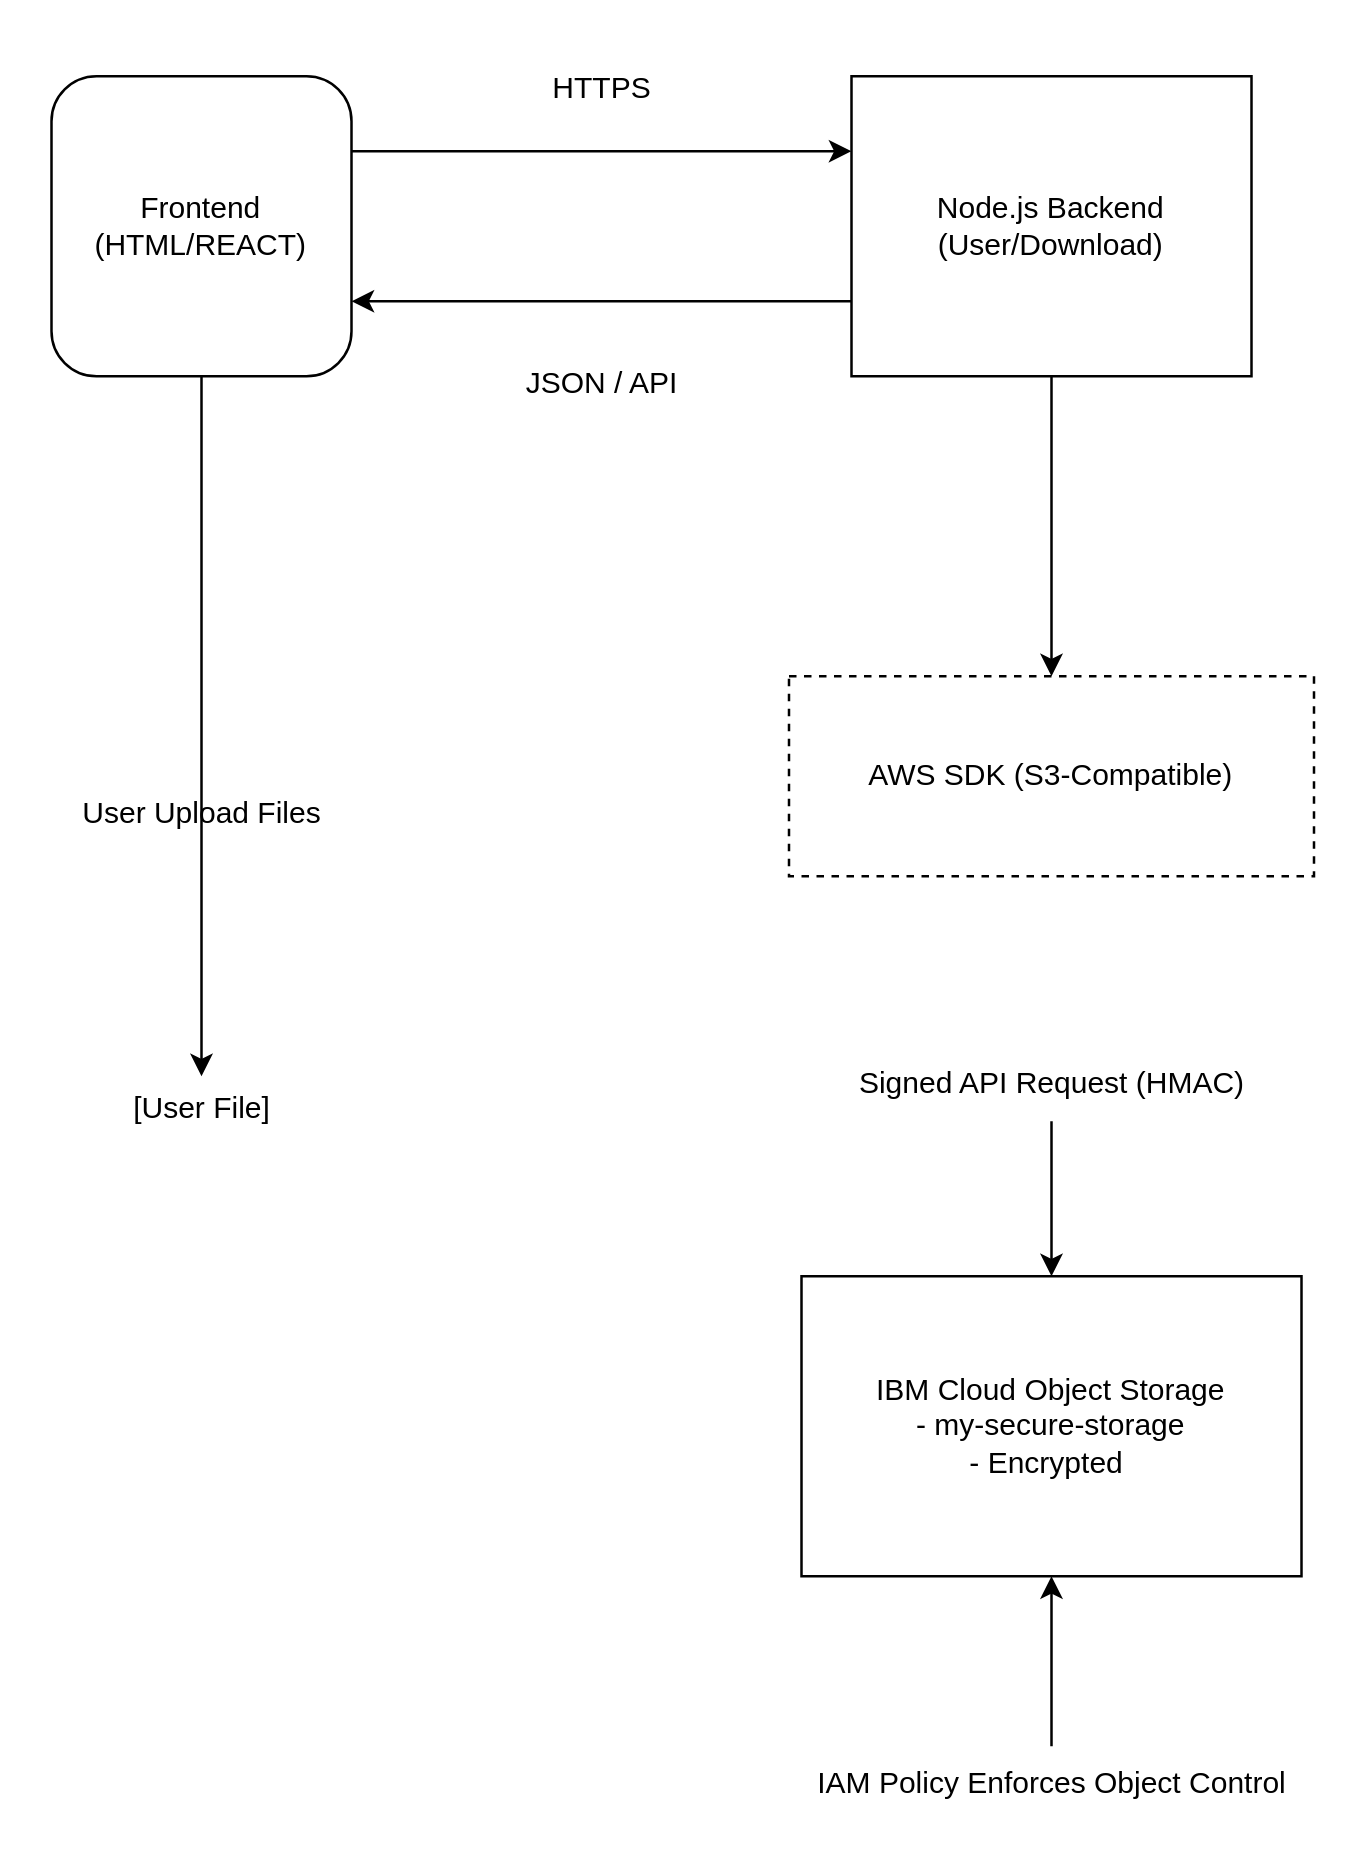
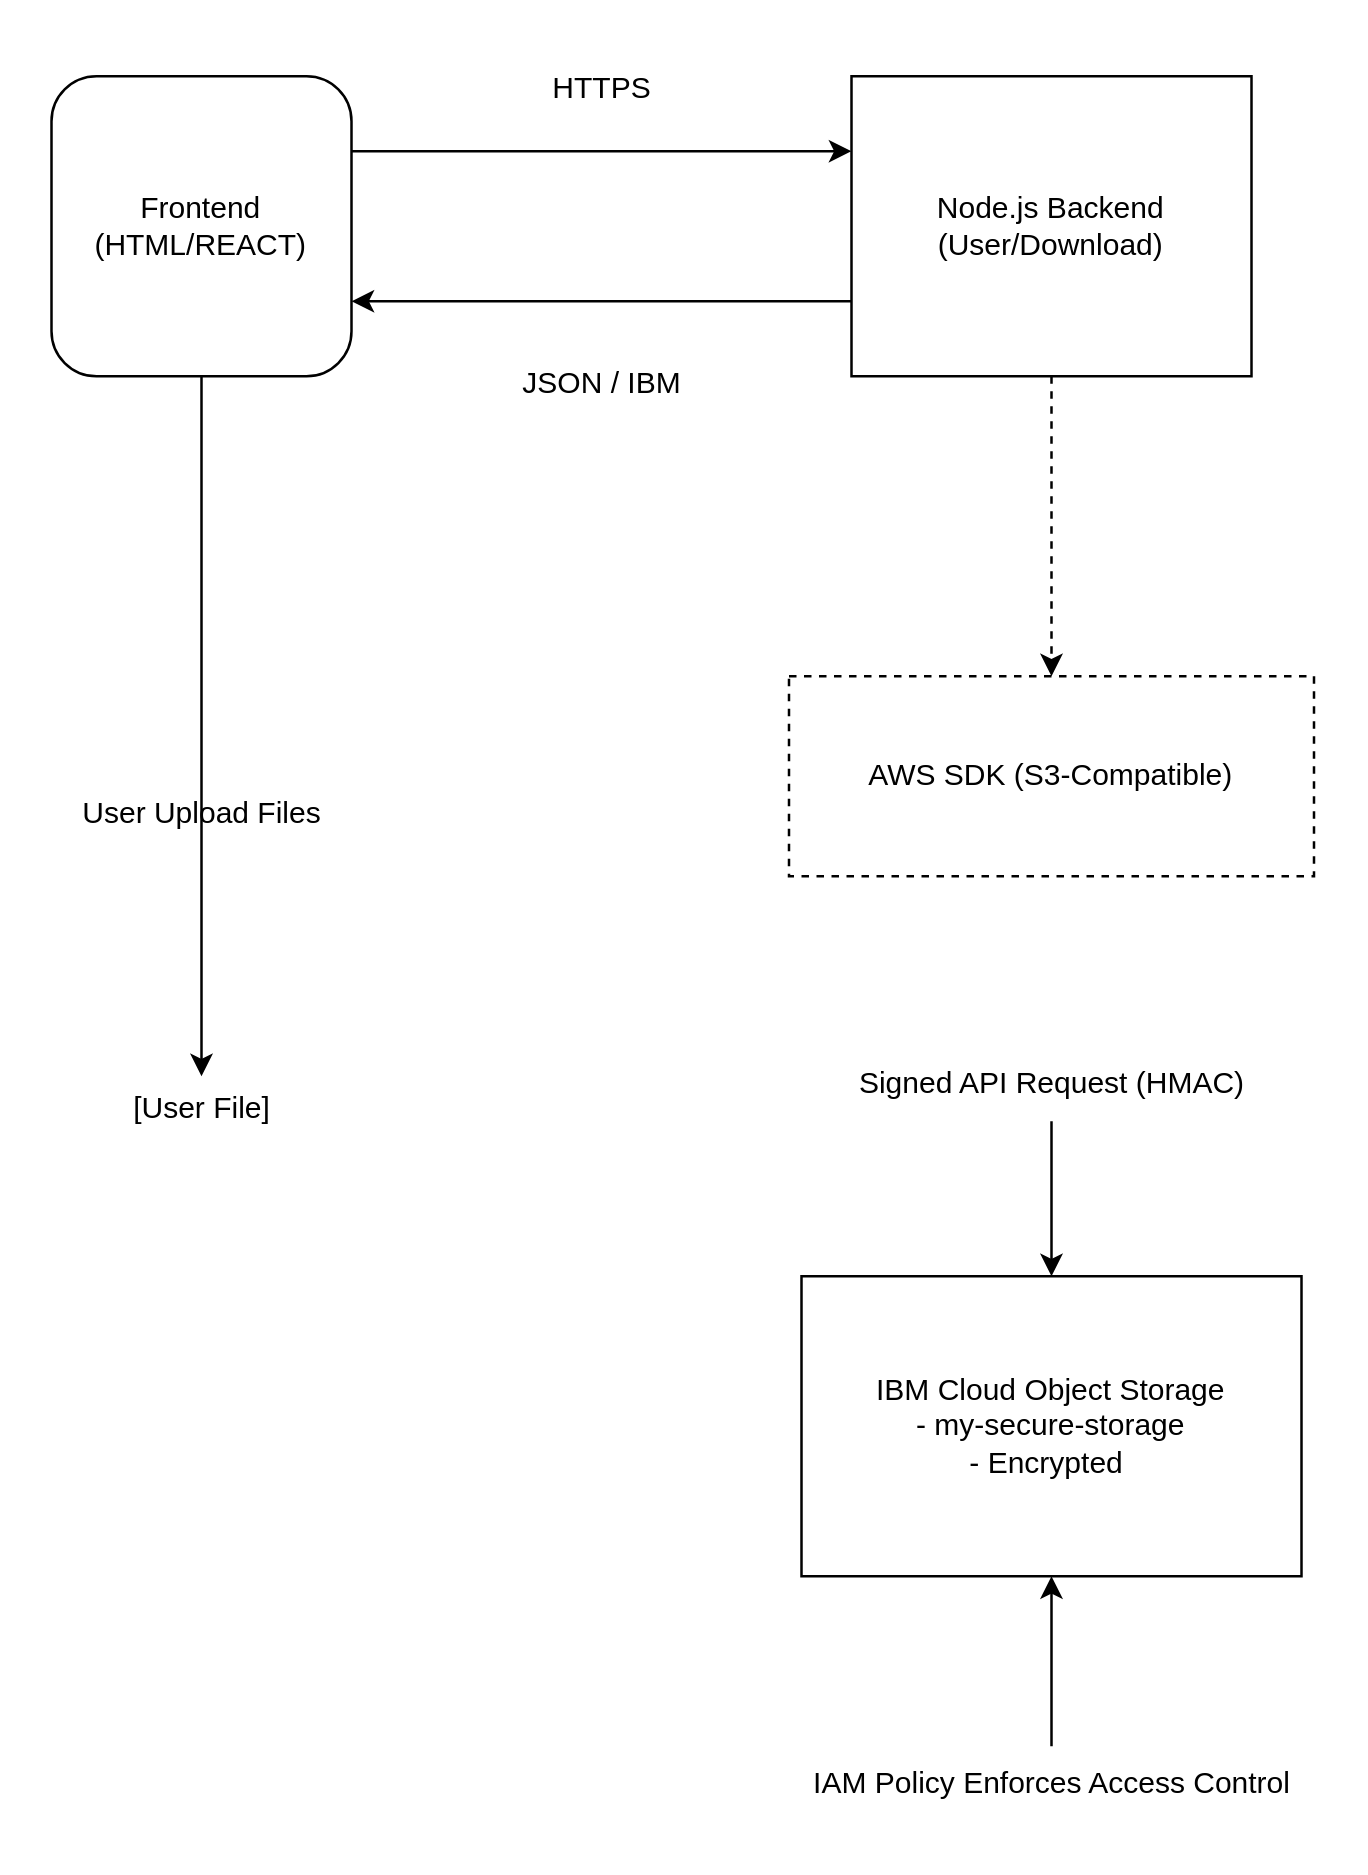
(603, 384) -> (603, 384)
(1051, 521) -> (1051, 521)
(1053, 1784) -> (1053, 1784)
